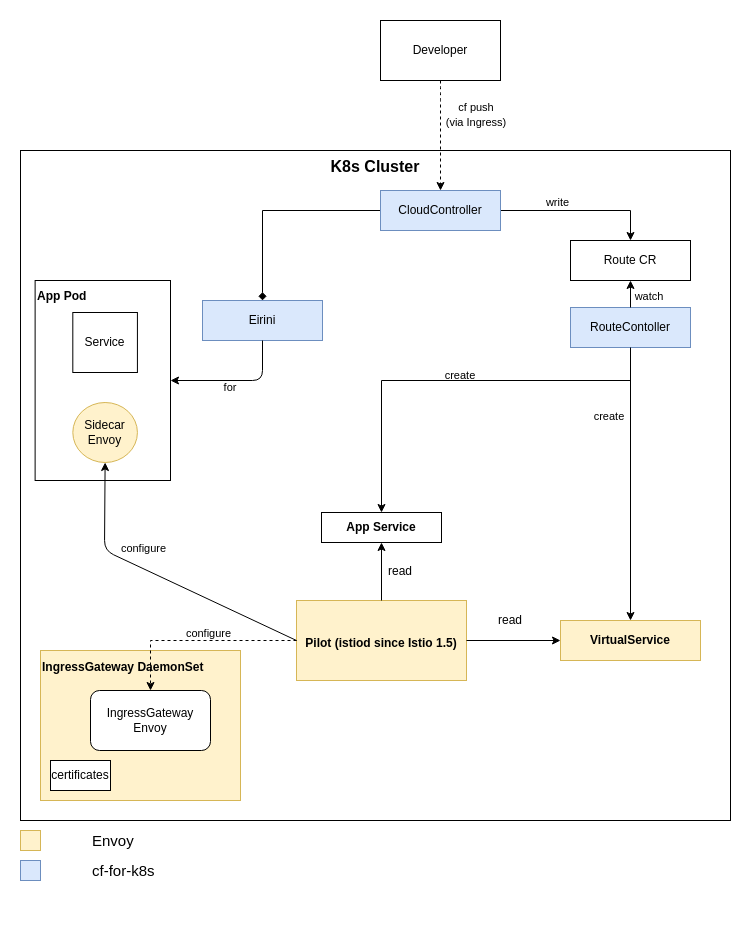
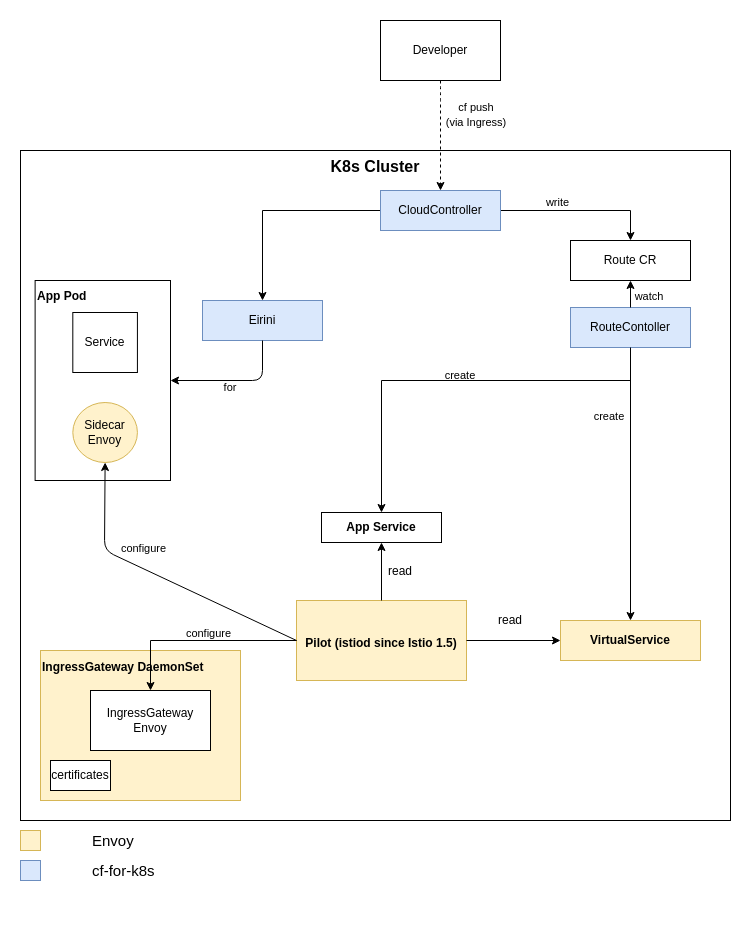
(263, 292) -> (263, 292)
(202, 641) -> (202, 641)
(151, 721) -> (151, 721)
